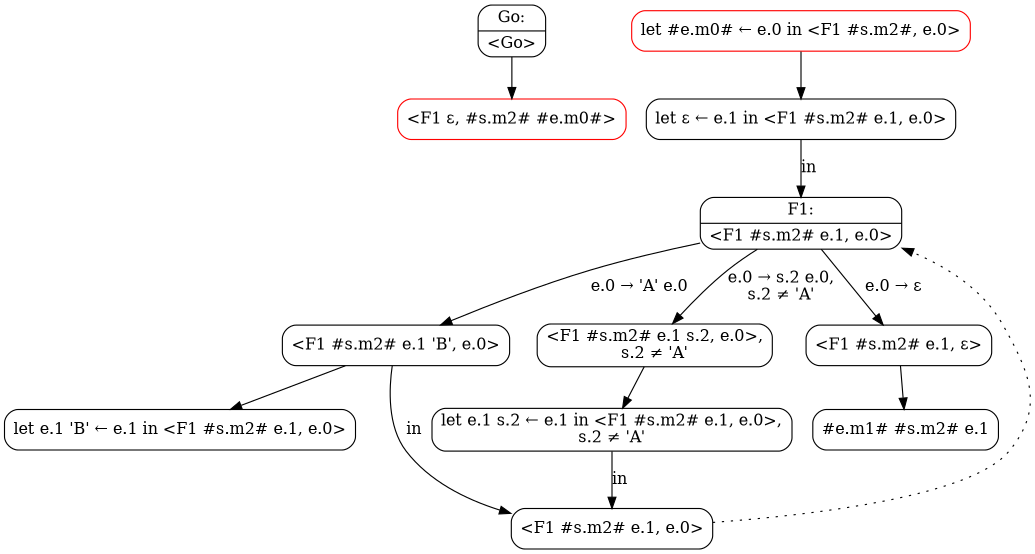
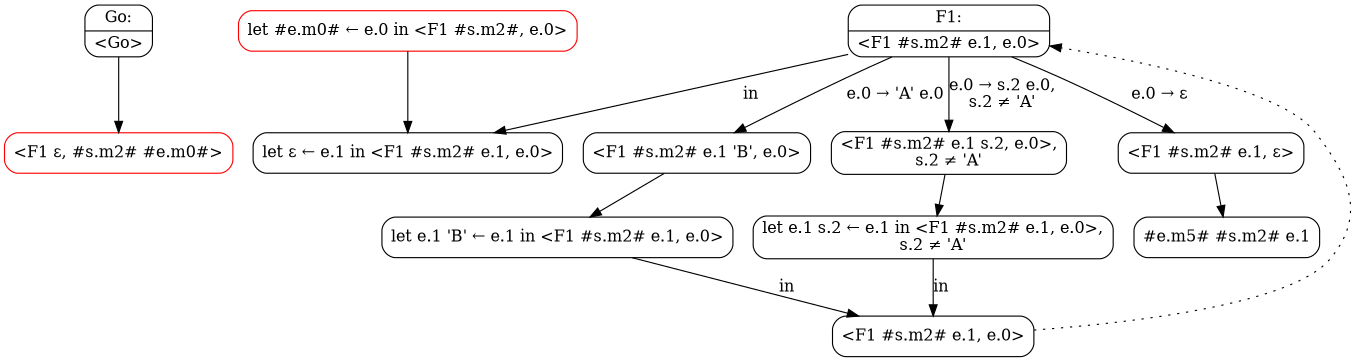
(801, 163) -> (677, 92)
(906, 430) -> (1227, 237)
(414, 460) -> (740, 285)
